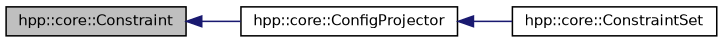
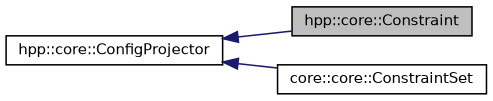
(221, 21) -> (265, 34)
(615, 21) -> (382, 79)
